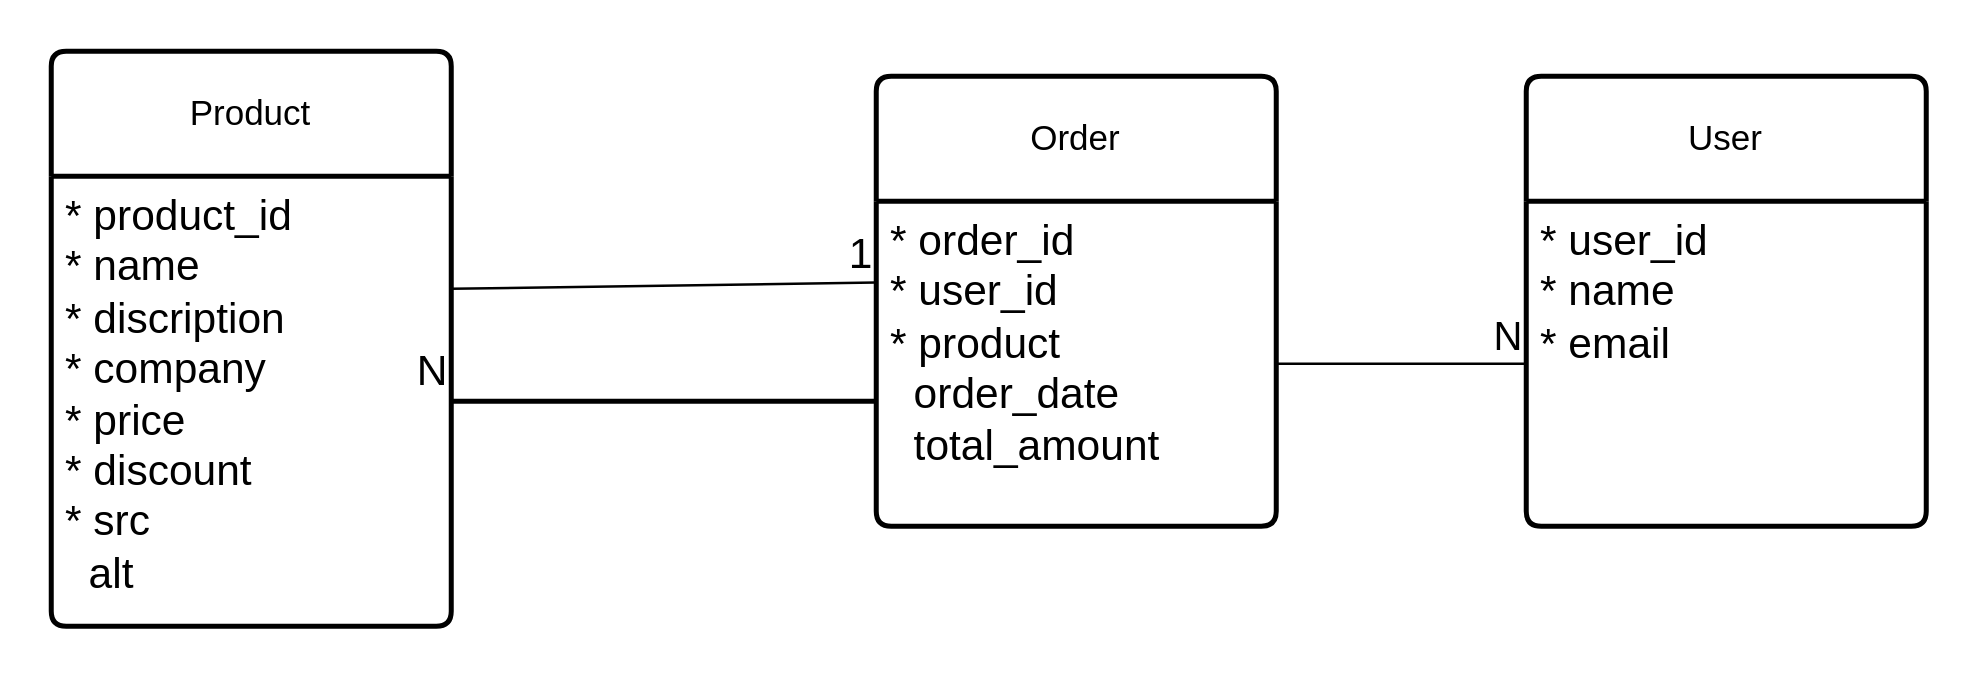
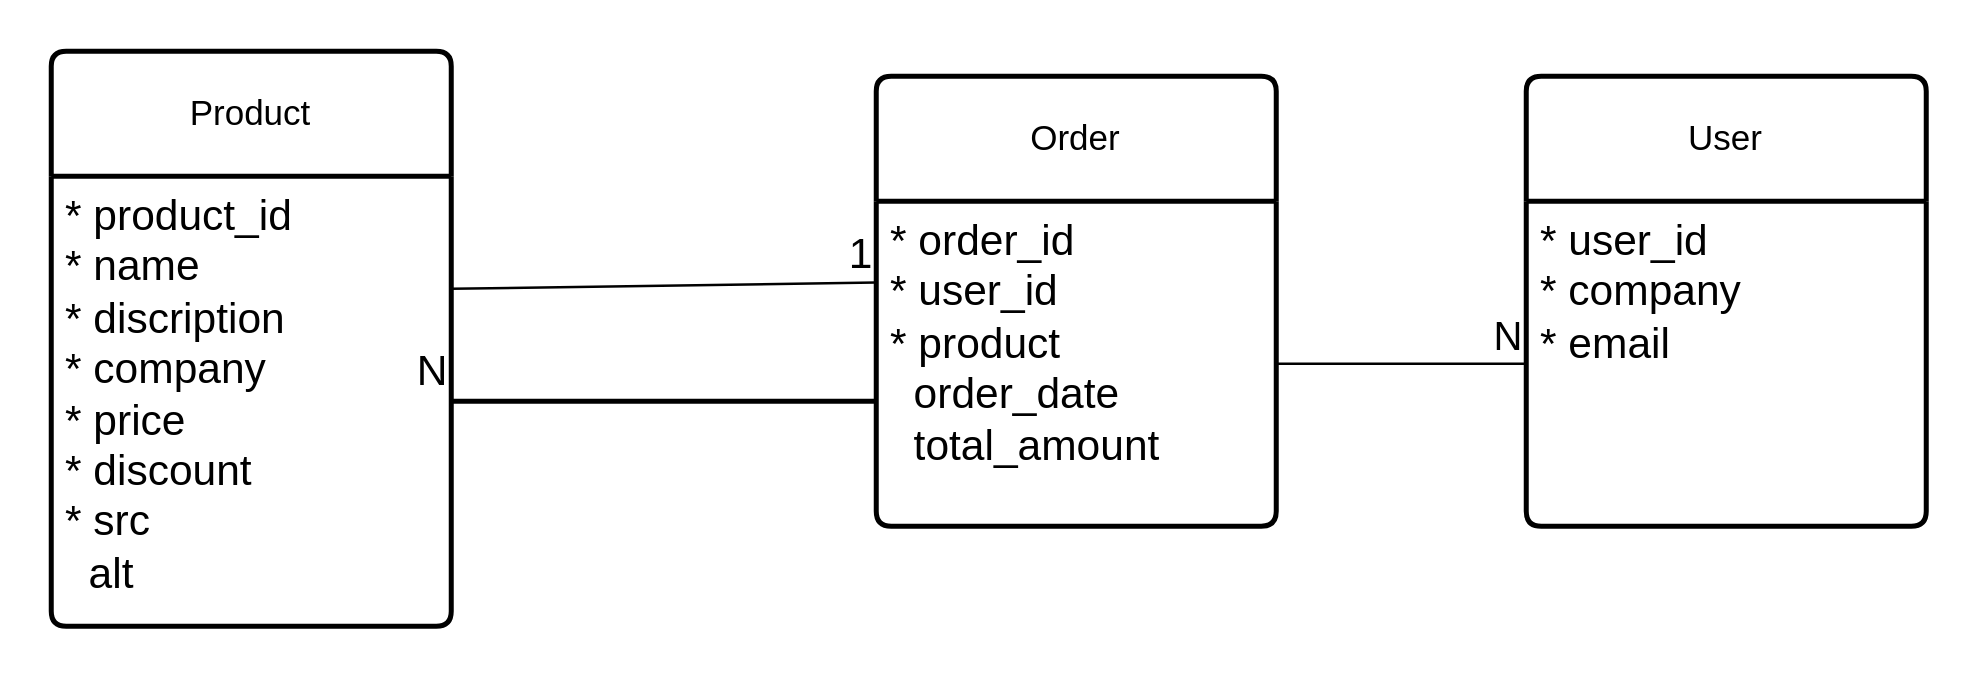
(1609, 273) -> (1613, 273)
